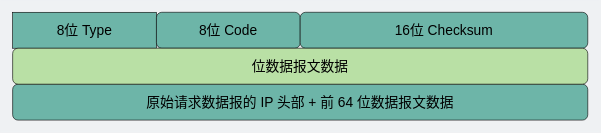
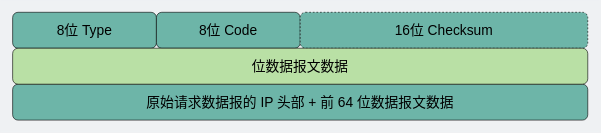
(84, 30) -> (84, 30)
(444, 30) -> (444, 30)
